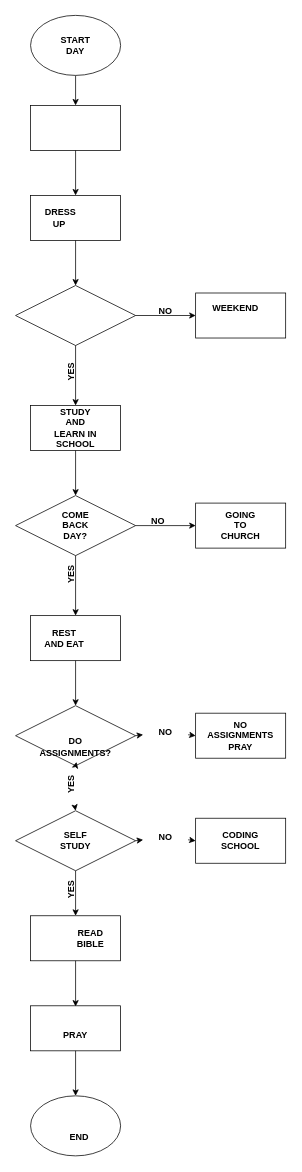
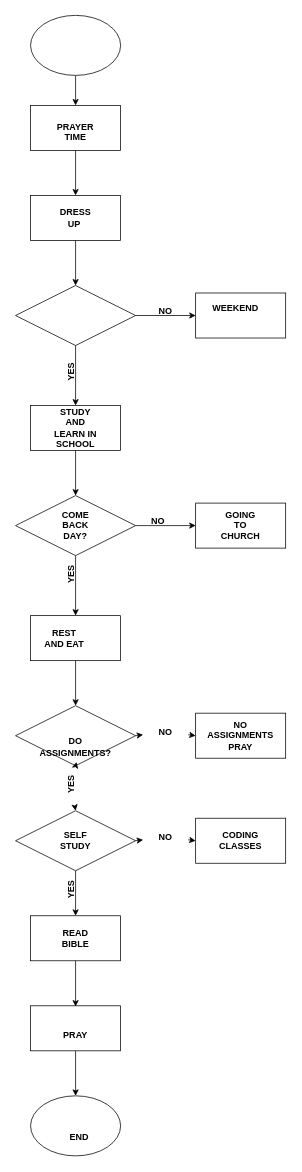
(75, 45) -> none
none -> (75, 128)
(60, 218) -> (75, 218)
(240, 840) -> (240, 840)
(90, 938) -> (75, 938)
